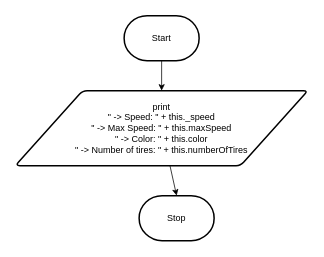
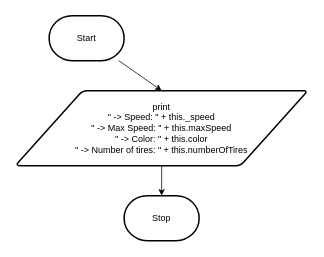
(162, 38) -> (87, 38)
(177, 218) -> (162, 218)
